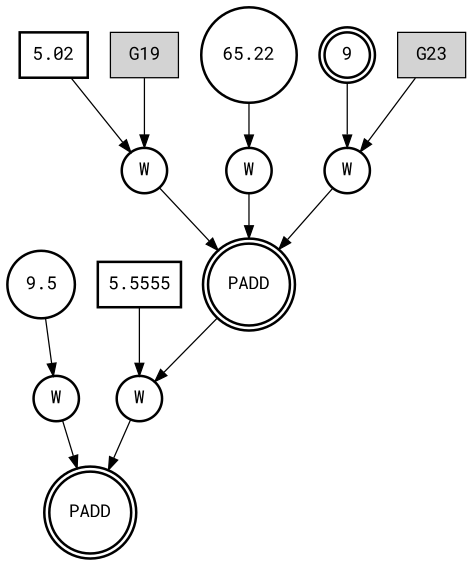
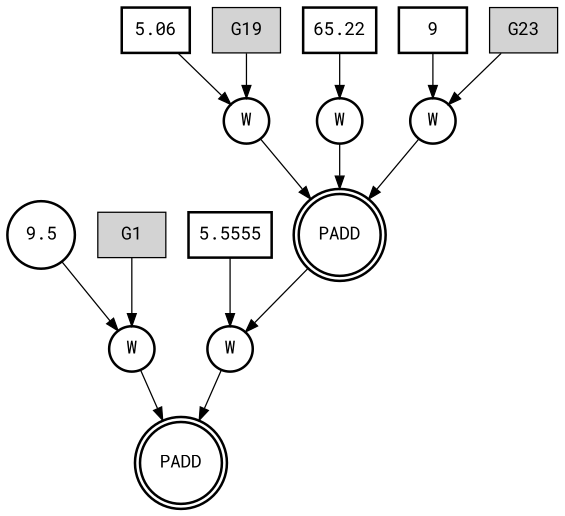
(54, 55) -> (156, 30)
(249, 55) -> (340, 30)
(347, 55) -> (433, 30)
none -> (132, 235)
